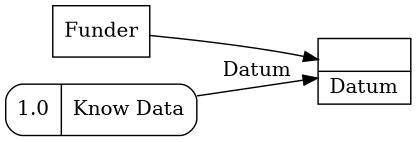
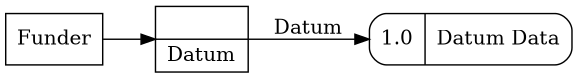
(250, 88) -> (302, 39)
(129, 109) -> (499, 39)
